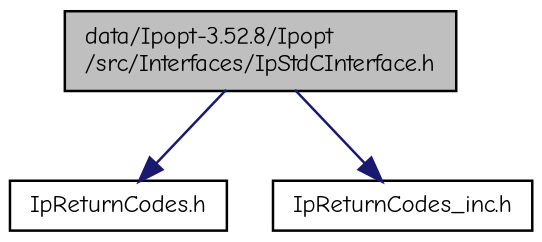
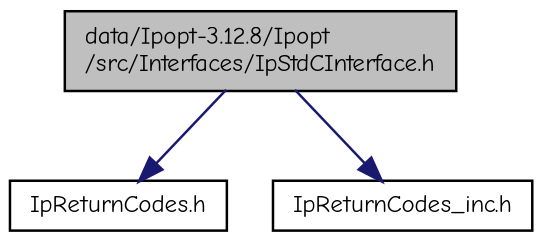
(261, 51) -> (261, 51)
